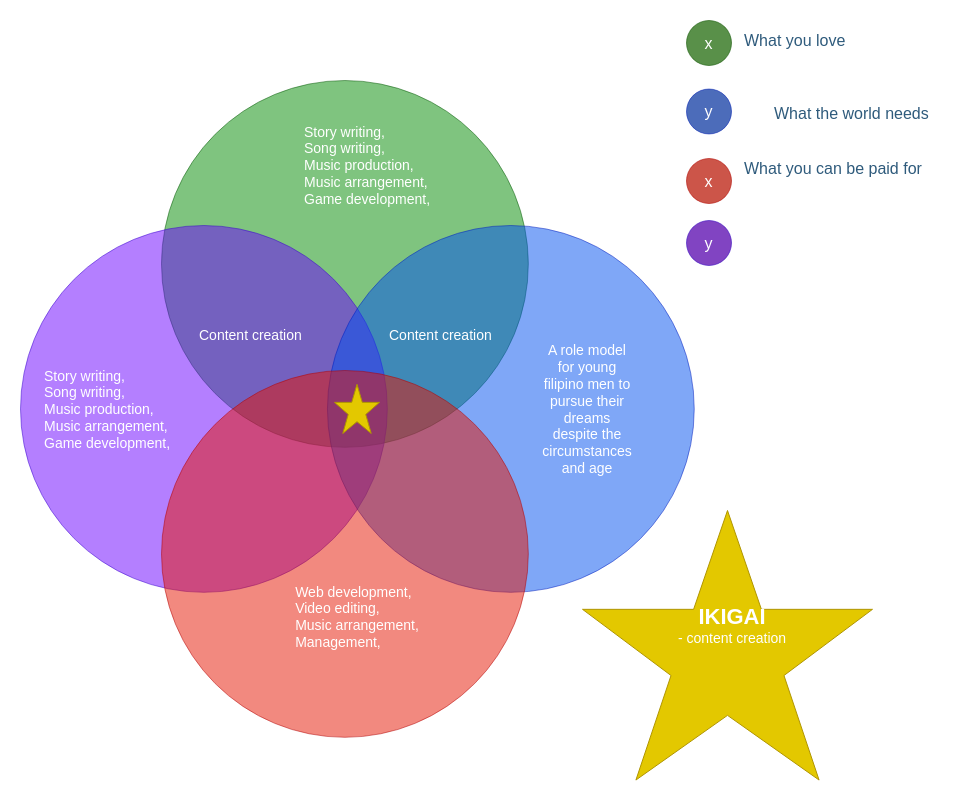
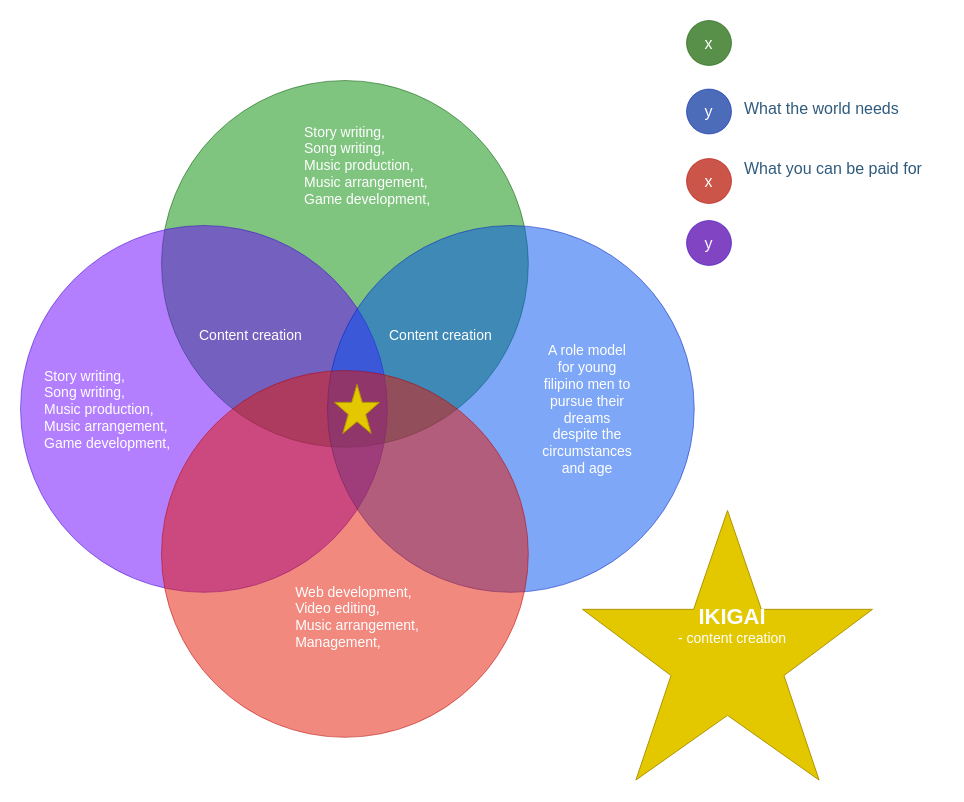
(802, 43) -> none
(862, 117) -> (832, 112)
